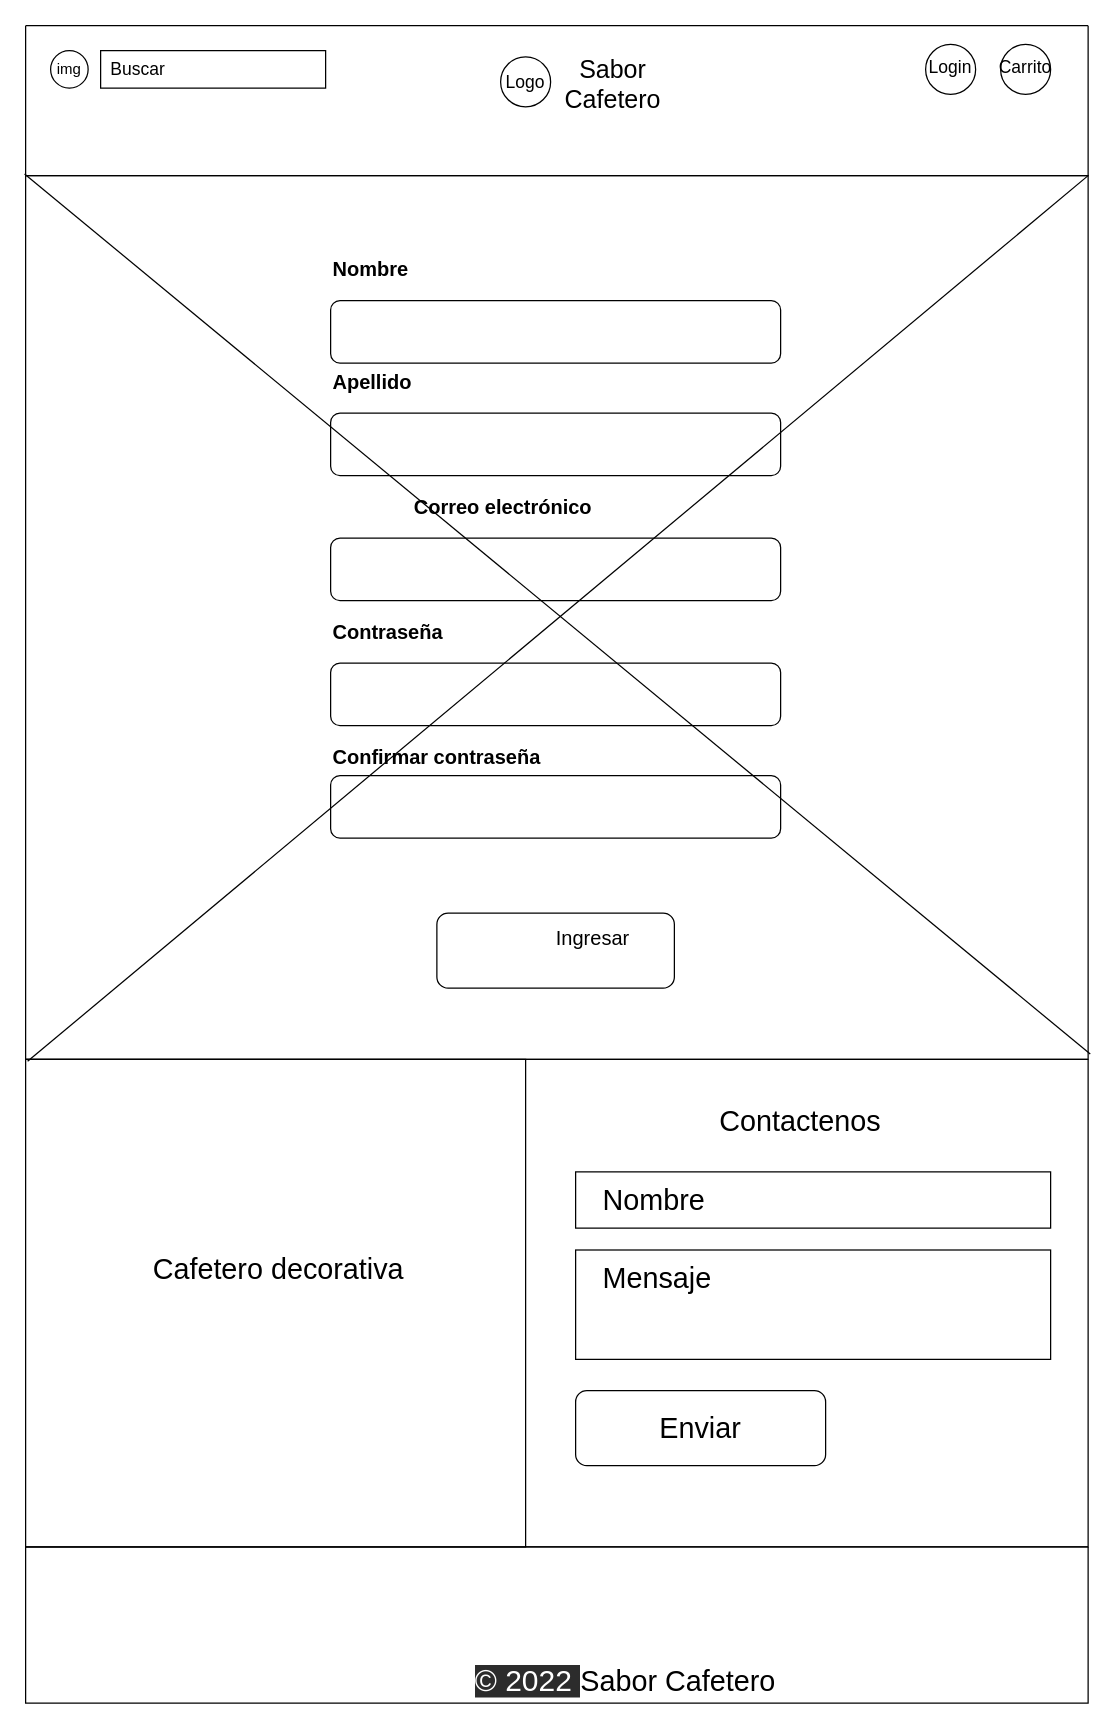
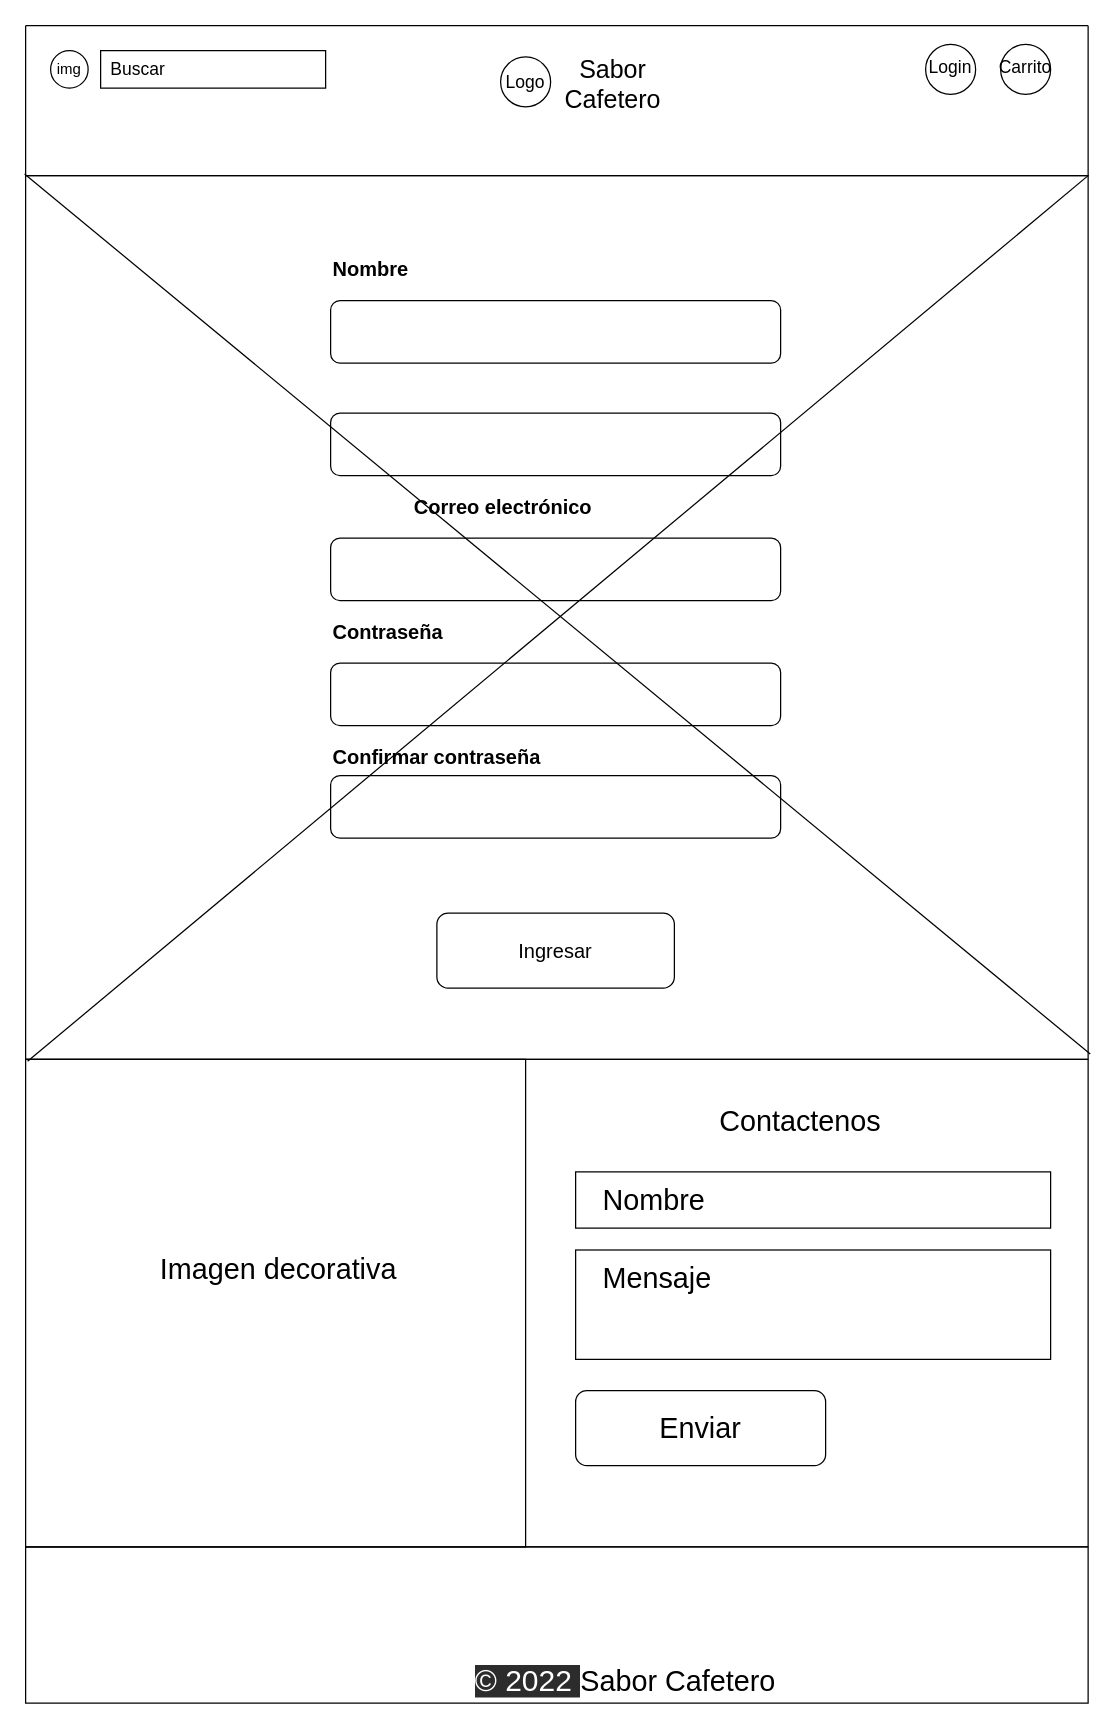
(556, 382) -> none
(593, 938) -> (556, 951)
(279, 1269) -> (279, 1269)
